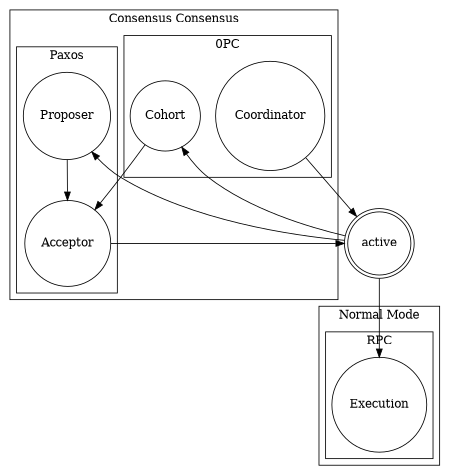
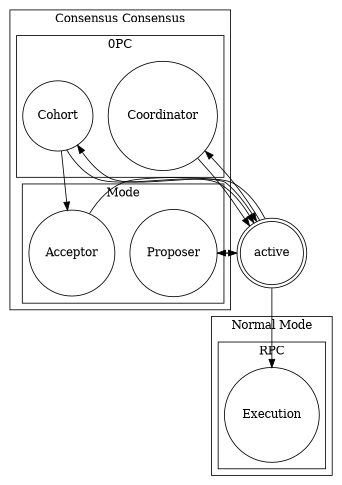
(67, 56) -> (123, 193)
(67, 176) -> (223, 253)
none -> (159, 180)
none -> (237, 187)
